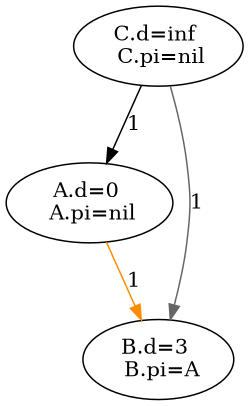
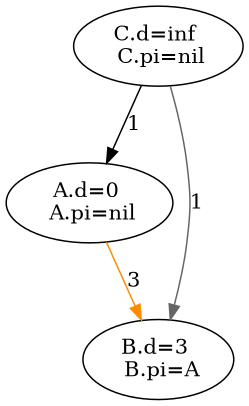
(134, 281) -> (134, 281)
